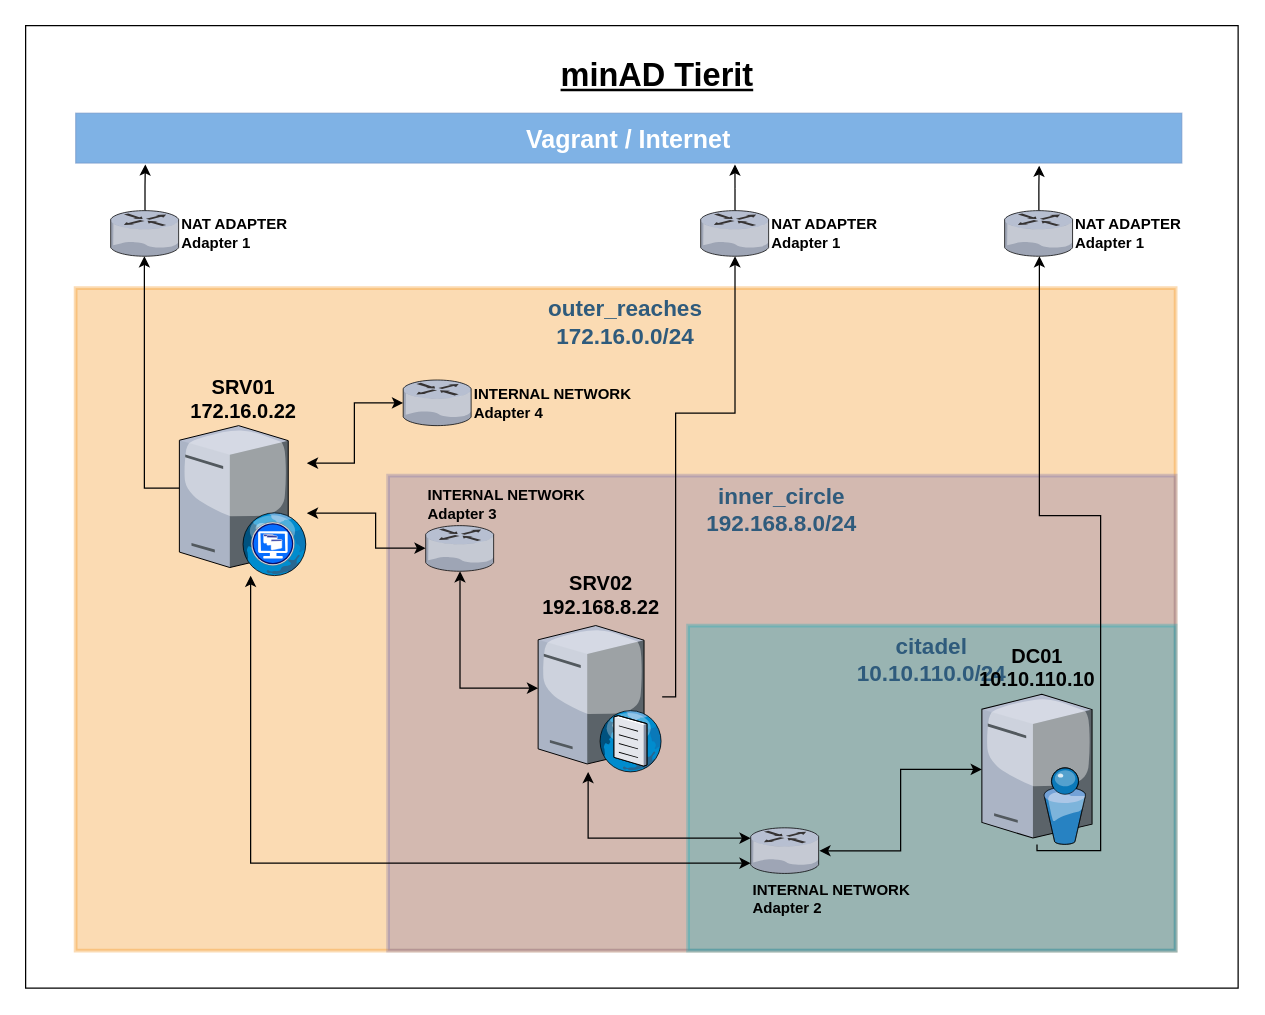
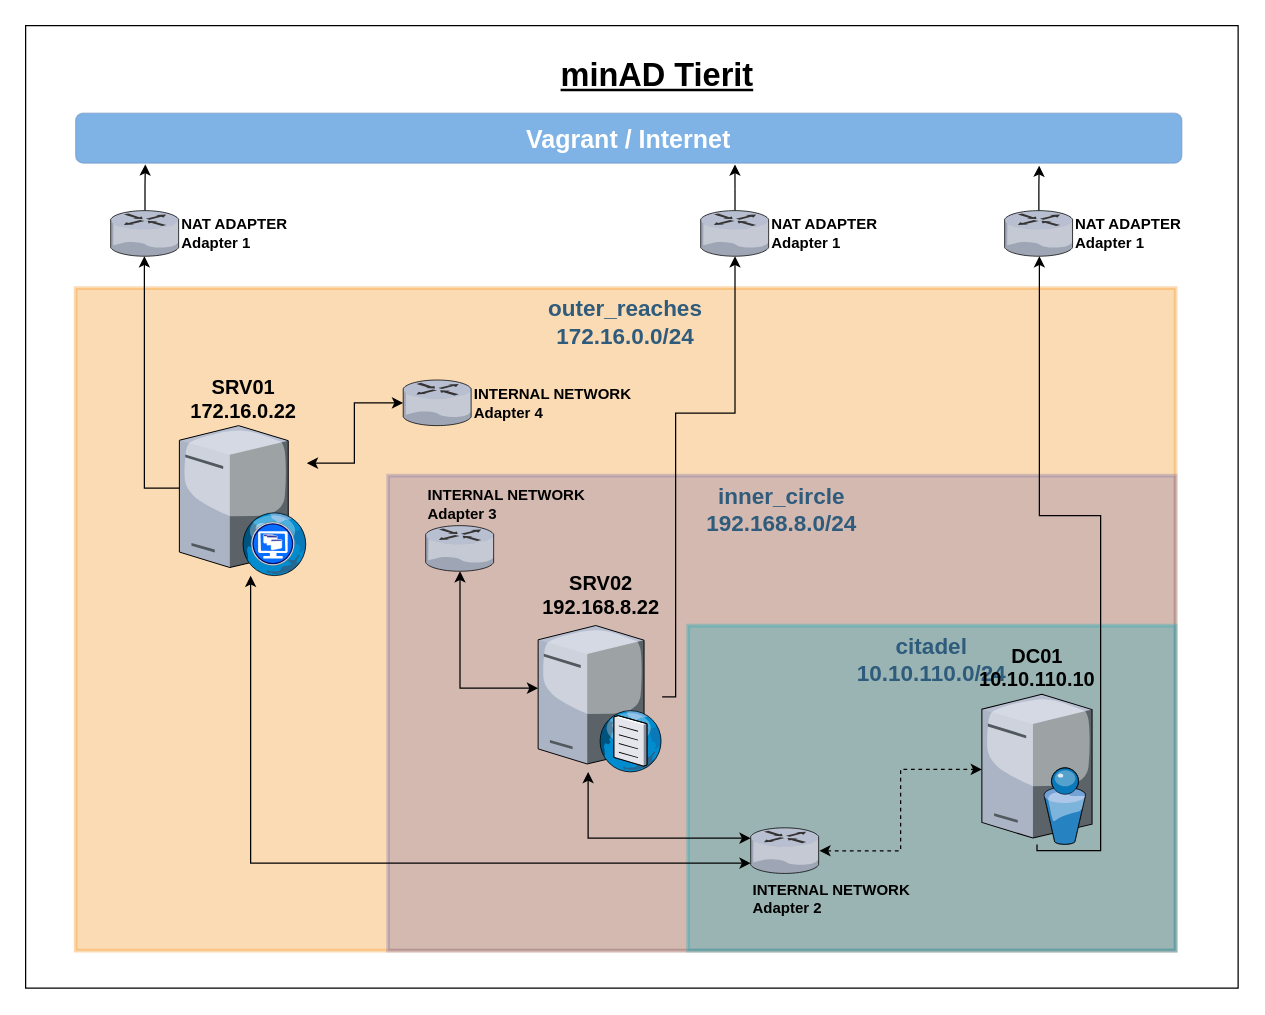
(629, 138) -> (629, 138)
(376, 521) -> none
(901, 811) -> (901, 811)
